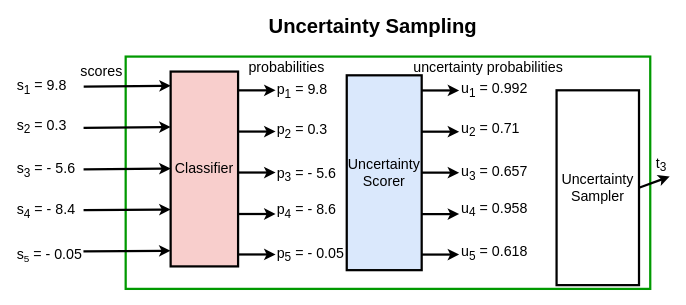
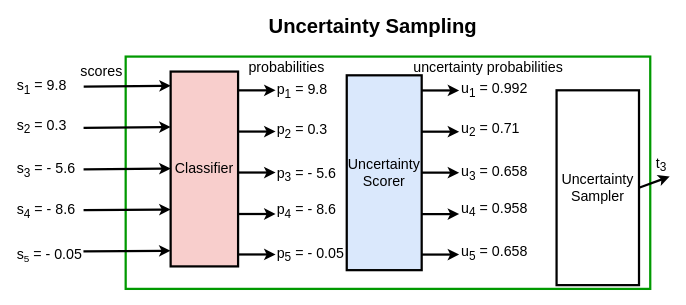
(496, 174) -> (496, 174)
(49, 212) -> (49, 212)
(496, 254) -> (496, 254)
